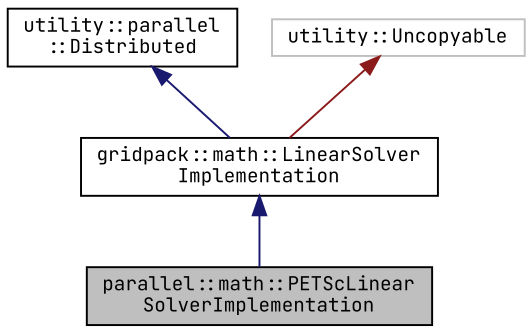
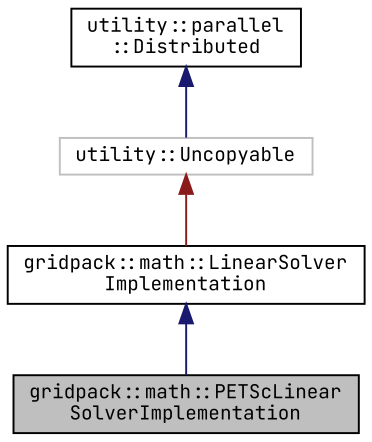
(198, 109) -> (186, 112)
(259, 296) -> (186, 404)
